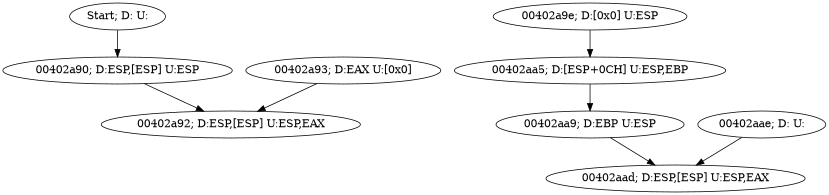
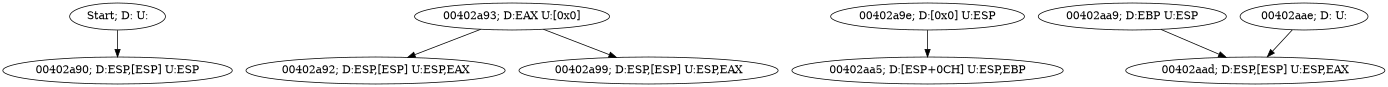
none -> (649, 70)
(590, 94) -> none
(171, 96) -> none
